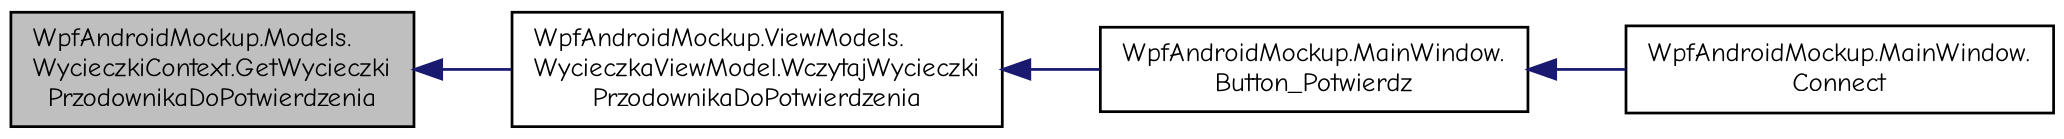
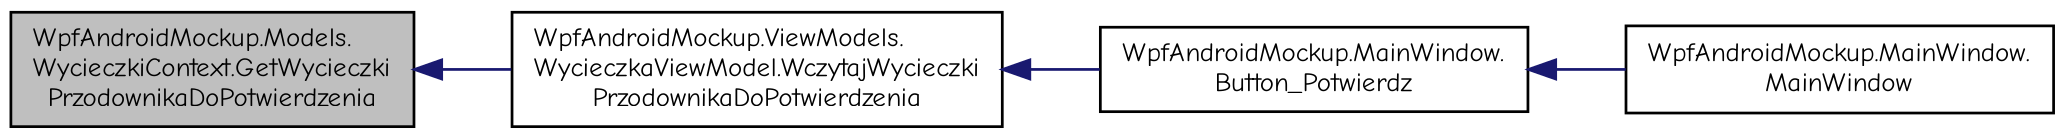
(1840, 69) -> (1840, 69)
